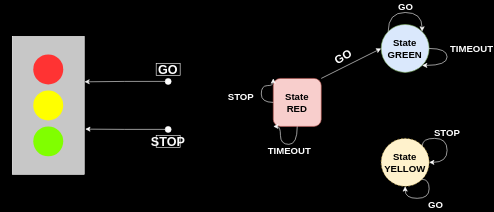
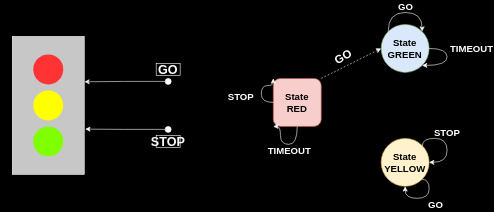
(349, 64) -> (349, 64)
(405, 162) -> (405, 162)
